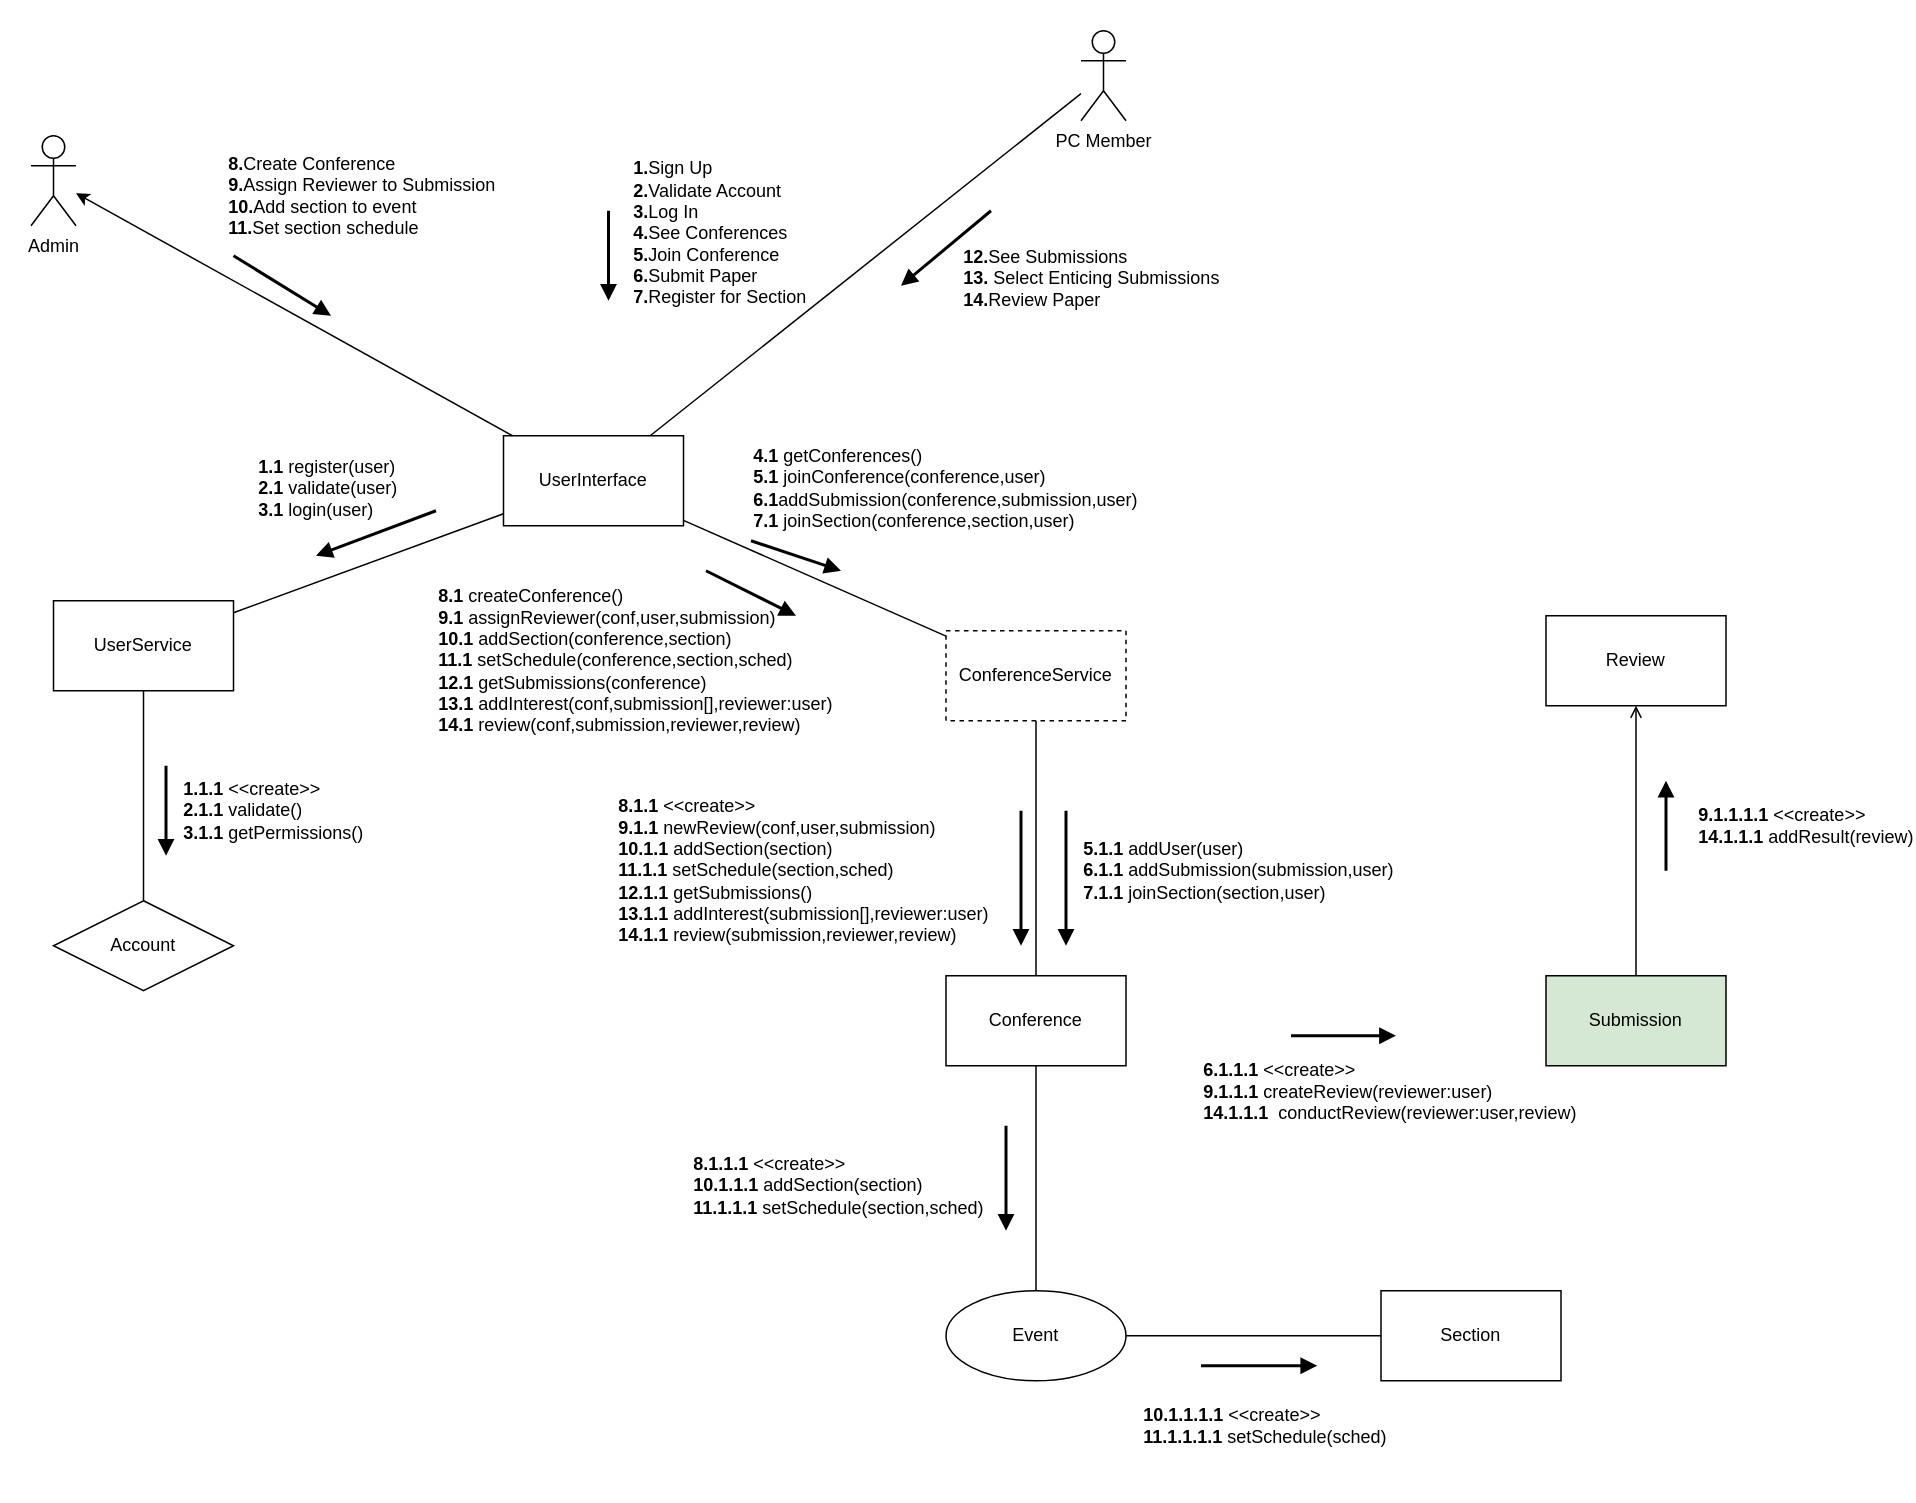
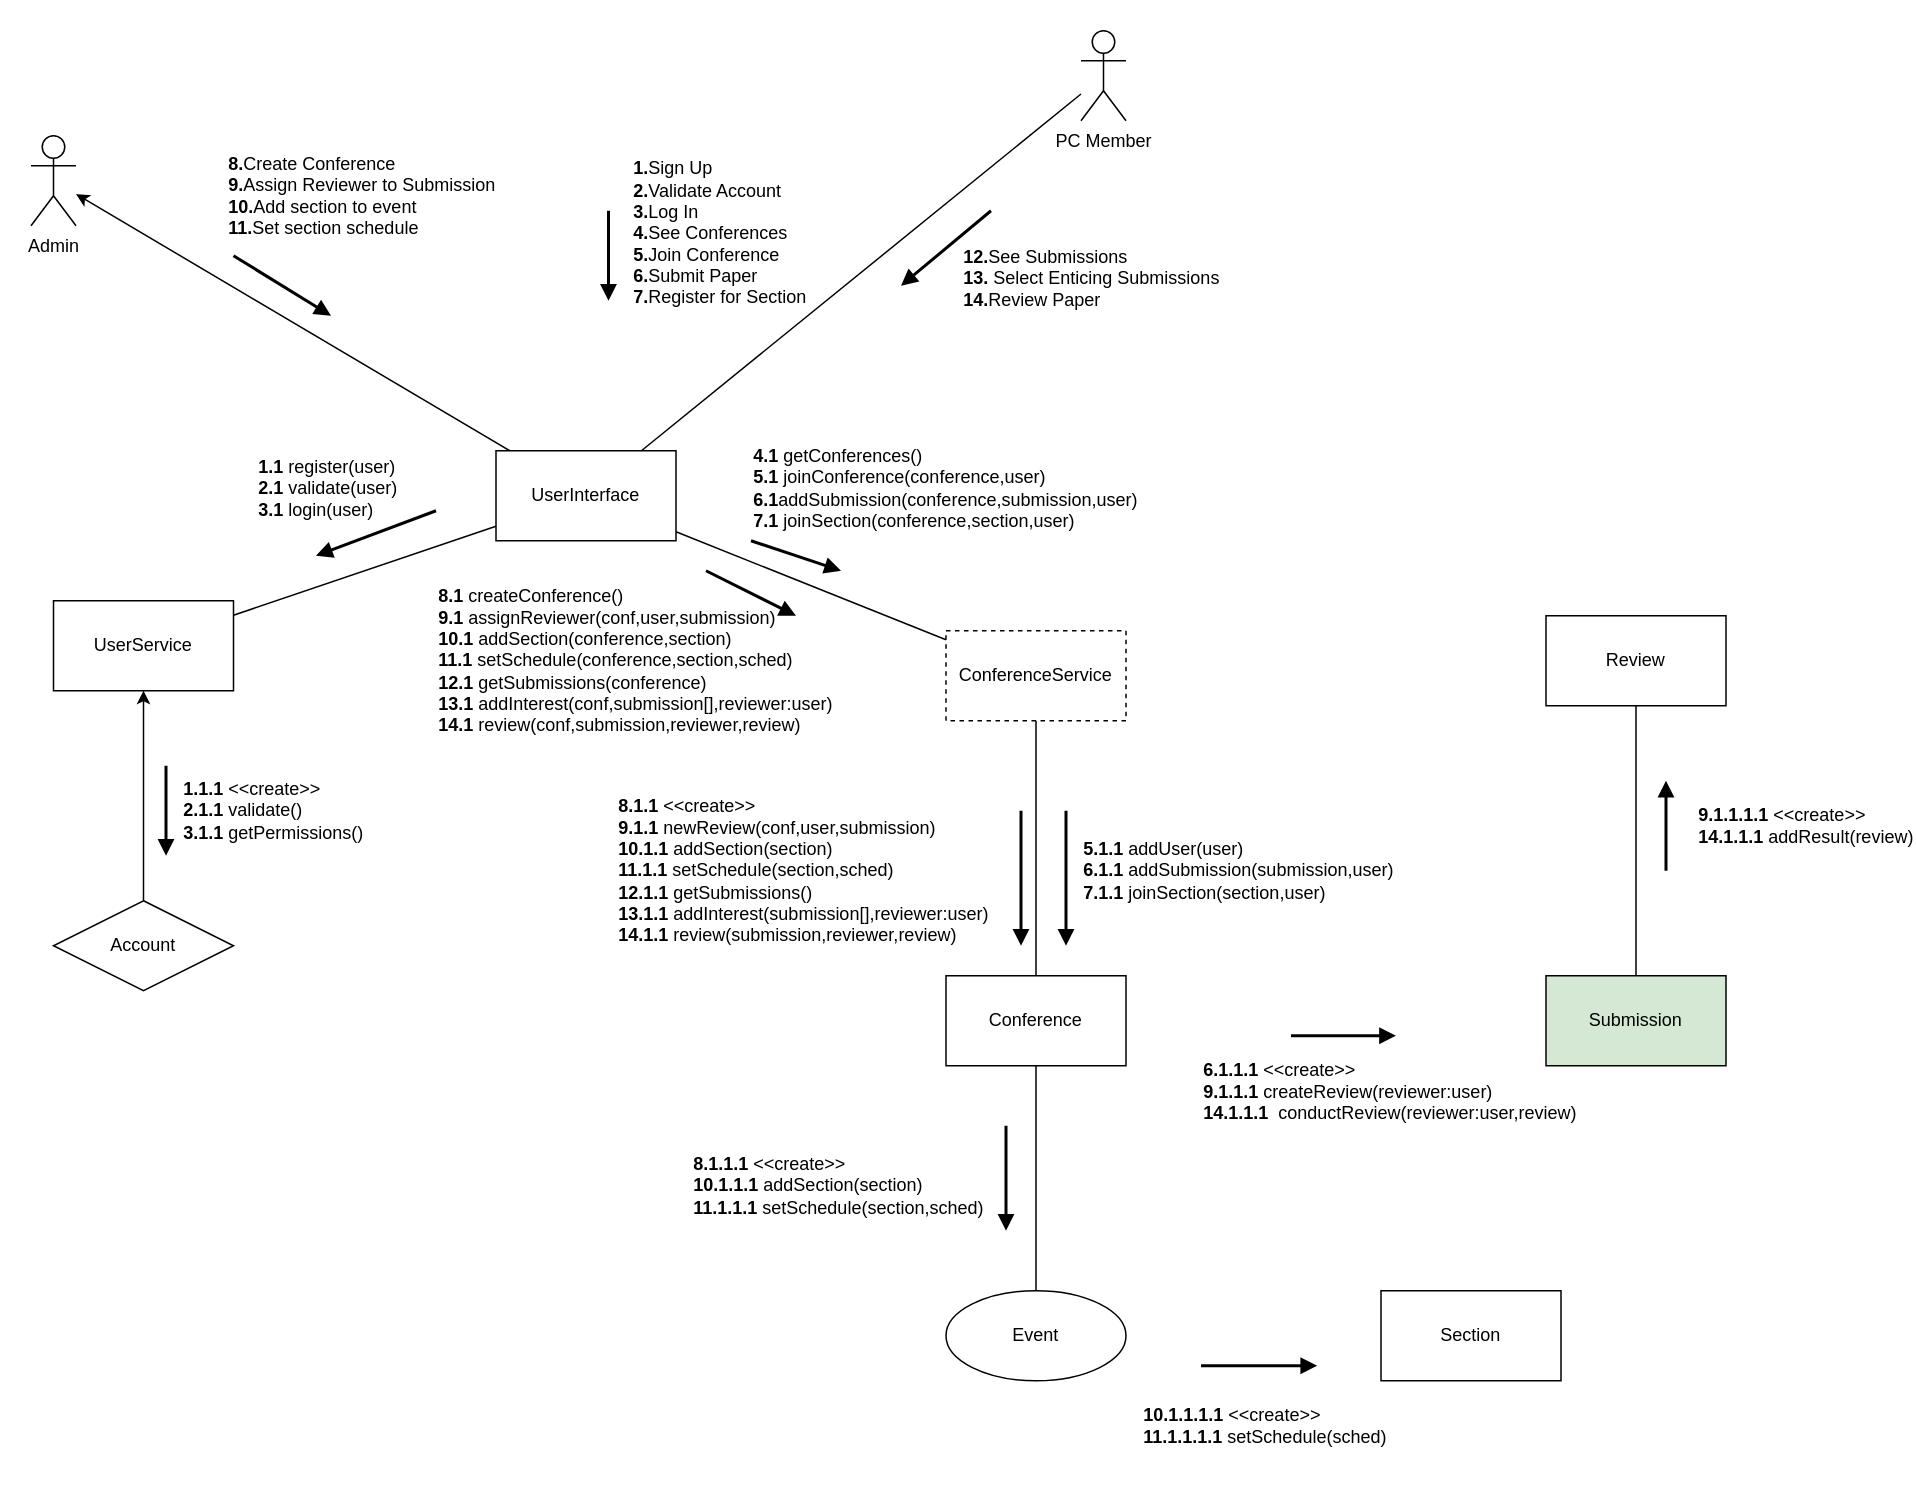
(593, 481) -> (586, 496)
(143, 697) -> (143, 702)
(1636, 712) -> (1636, 711)
(1253, 1336) -> none
